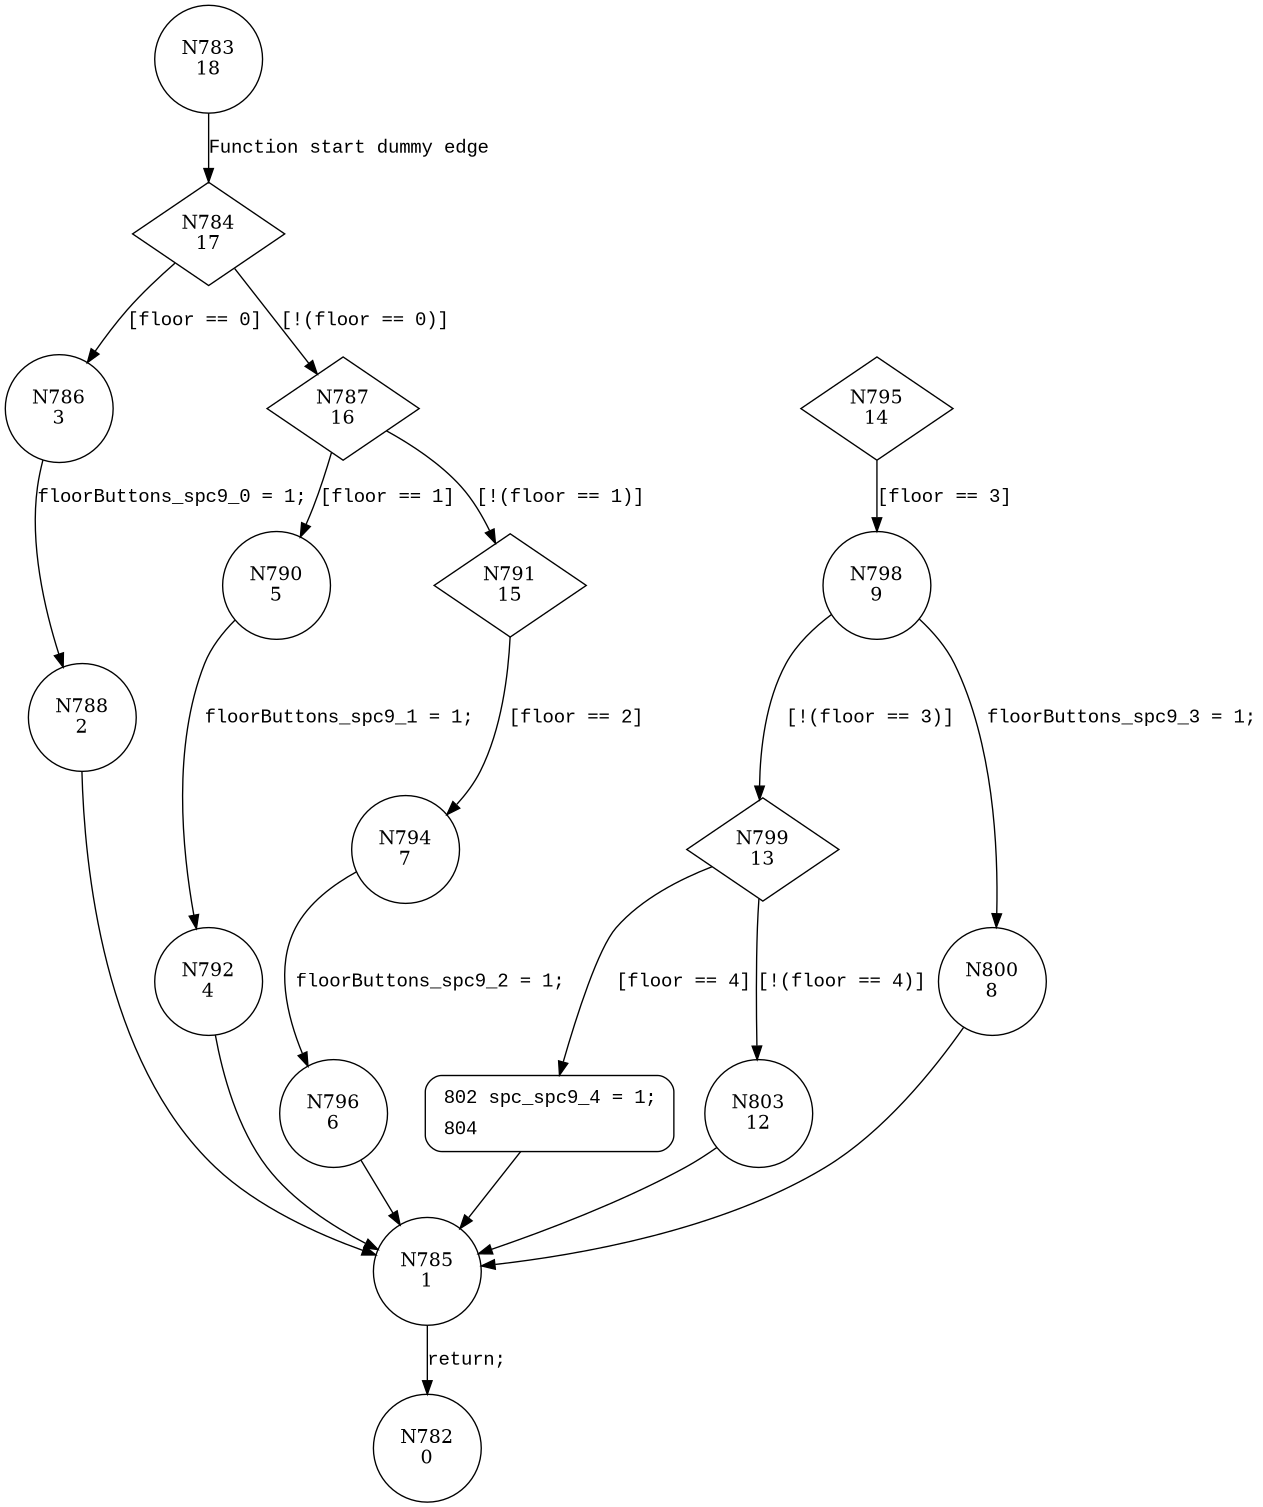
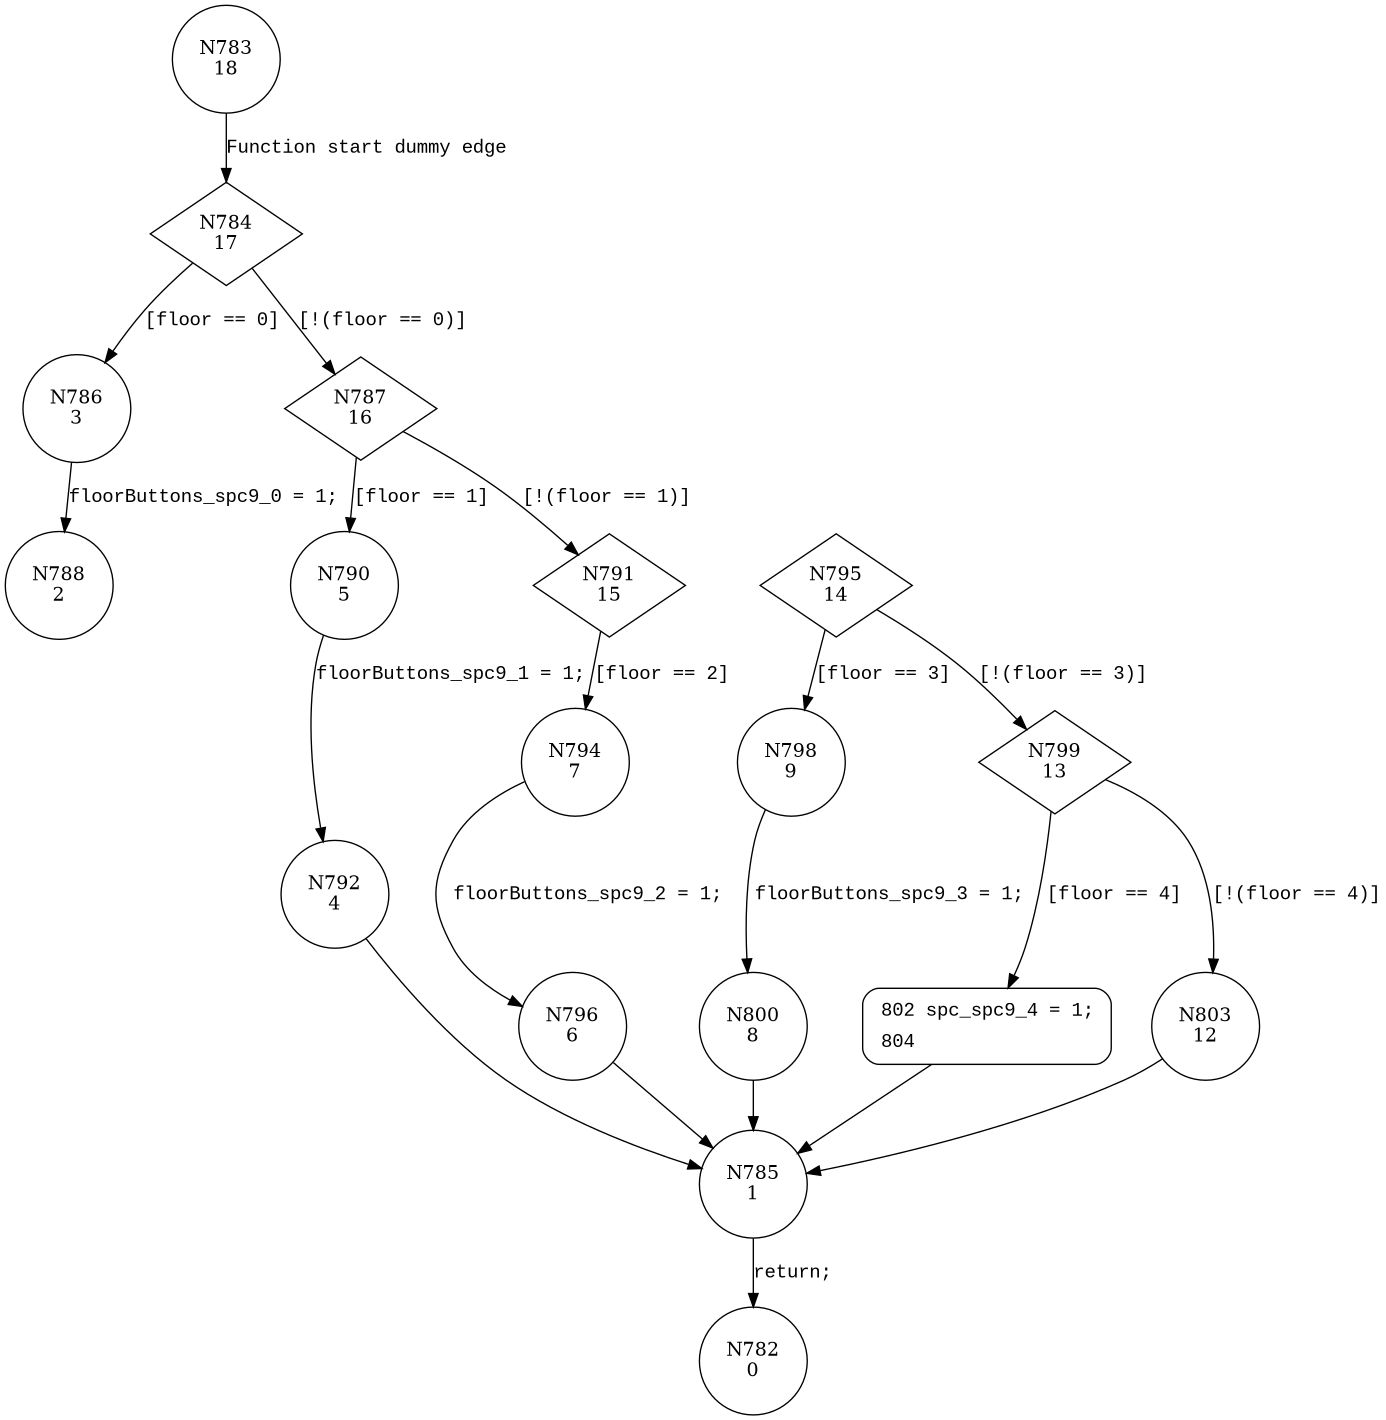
(774, 691) -> (951, 659)
(143, 1062) -> none
